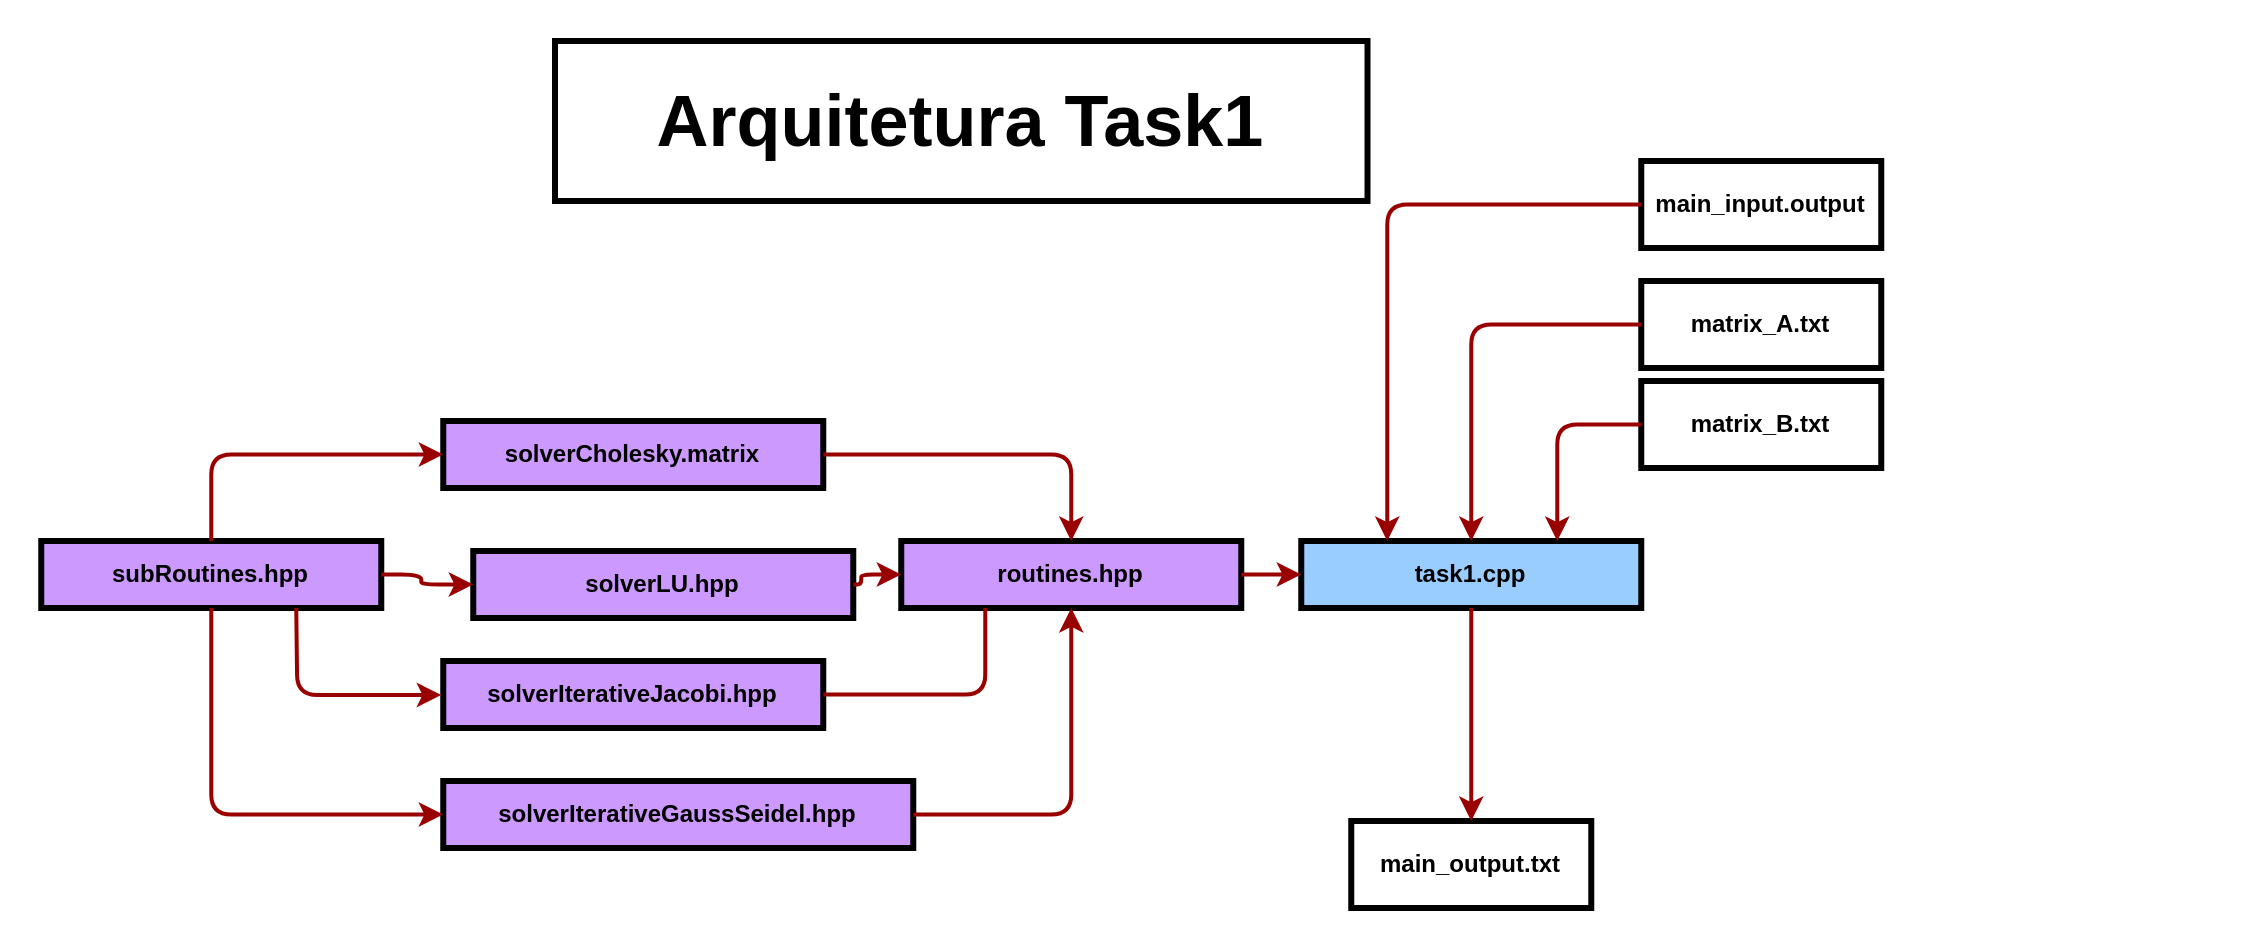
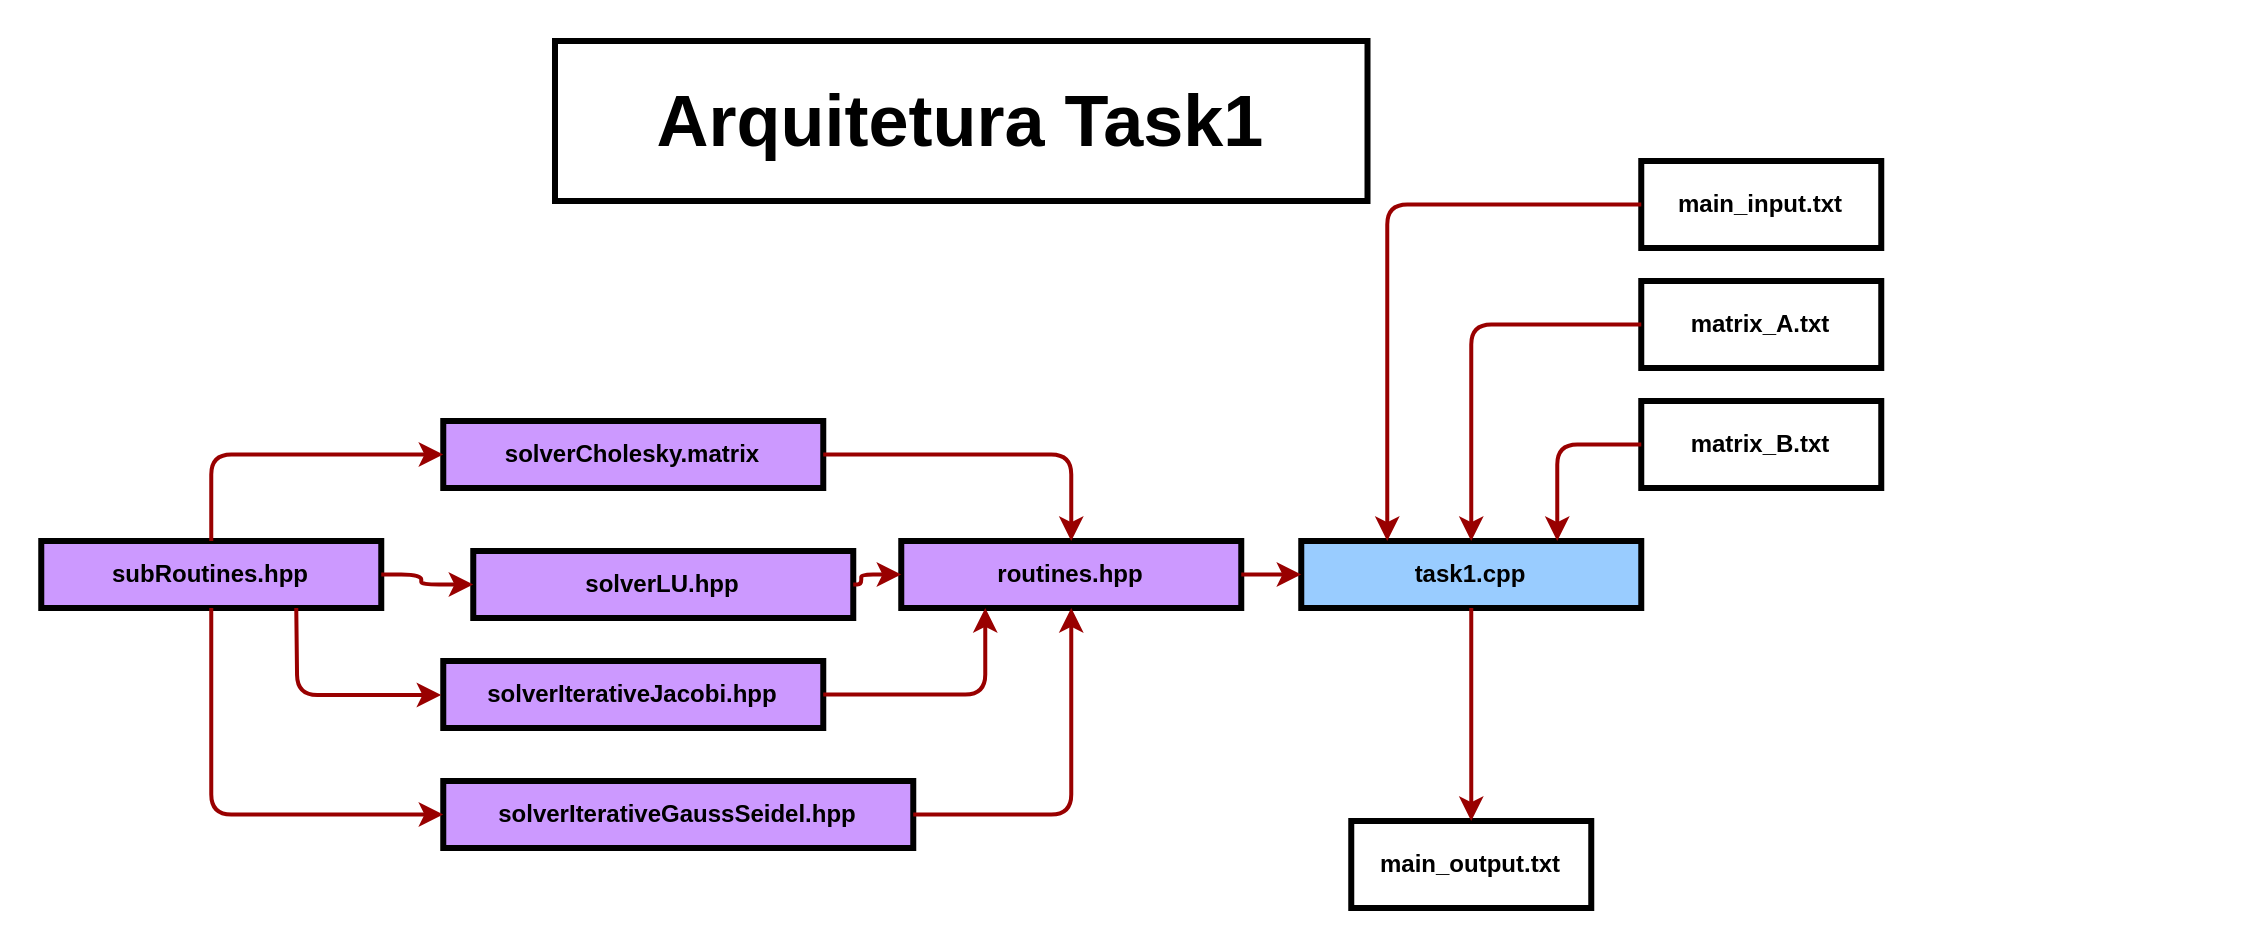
(1761, 205) -> (1761, 205)
(1761, 425) -> (1761, 445)
(985, 619) -> (985, 627)
